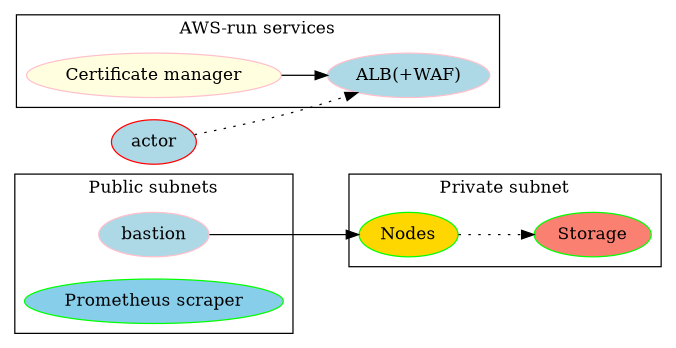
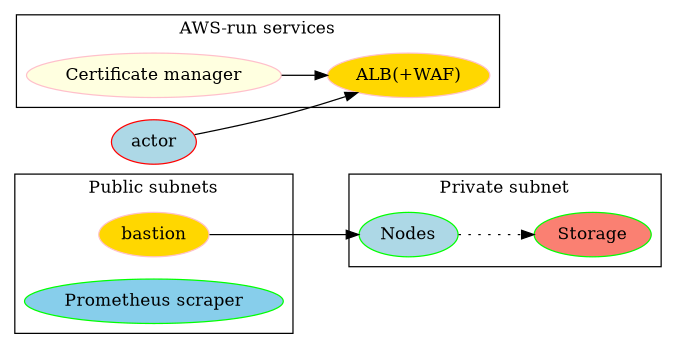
(409, 75) -> (409, 75)
(271, 118) -> (271, 118)
(154, 235) -> (154, 235)
(409, 235) -> (409, 235)
